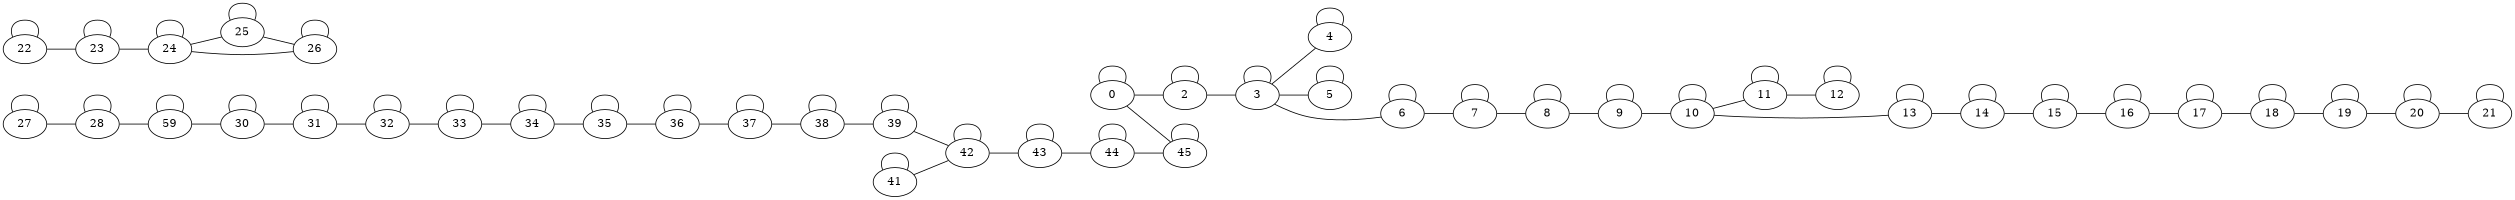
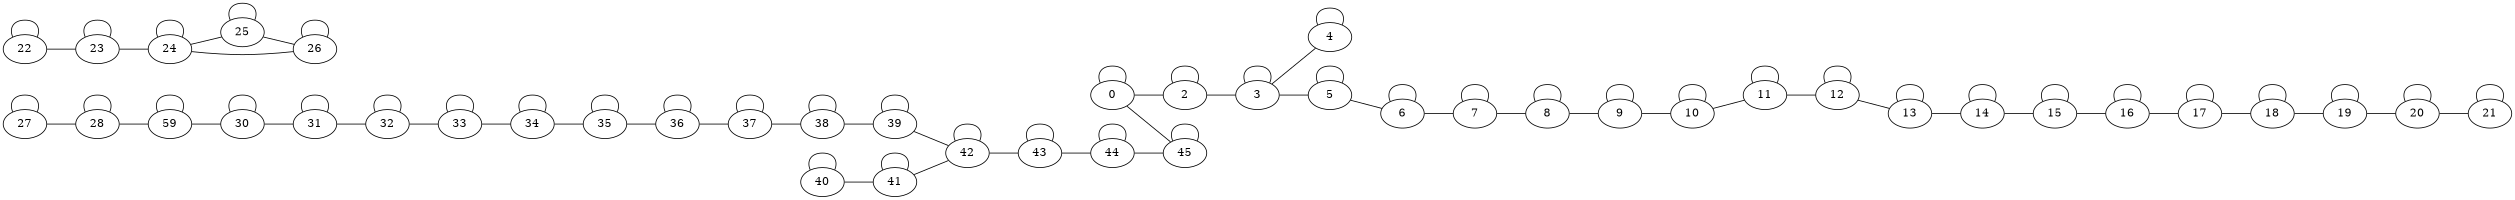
(1801, 118) -> (1874, 104)
(1327, 119) -> (1366, 104)
none -> (822, 182)
